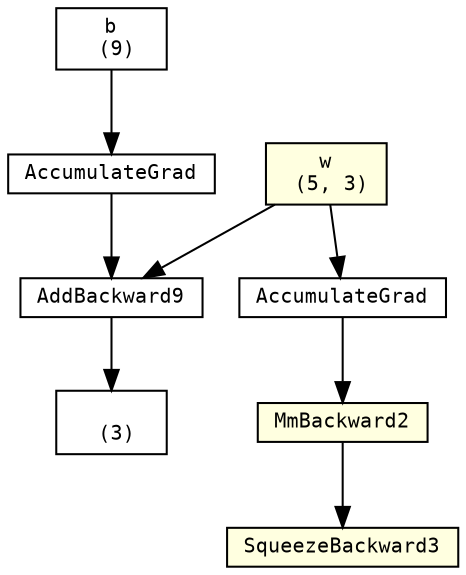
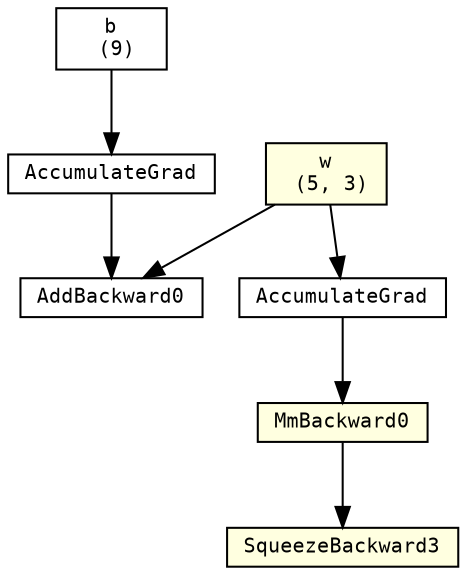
(111, 298) -> (111, 298)
(111, 422) -> none
(343, 422) -> (343, 422)
